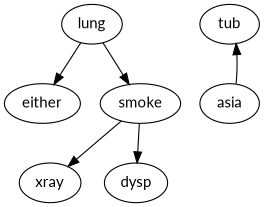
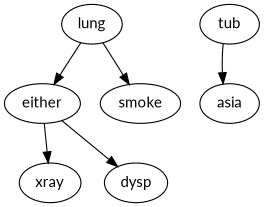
(237, 69) -> (222, 58)
(139, 138) -> (85, 140)
(99, 140) -> (46, 138)
